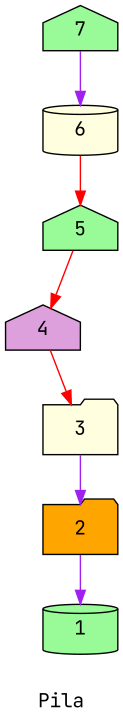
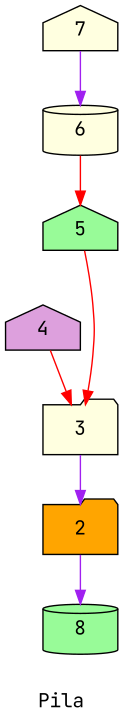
(80, 30) -> (80, 30)
(65, 273) -> (94, 321)
(80, 629) -> (80, 629)
